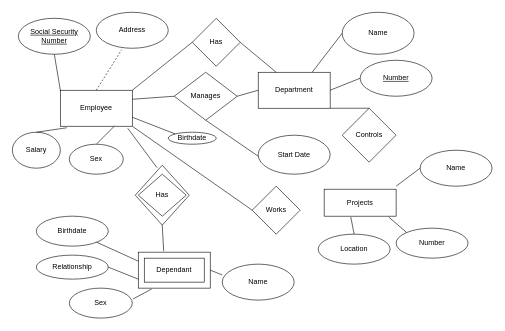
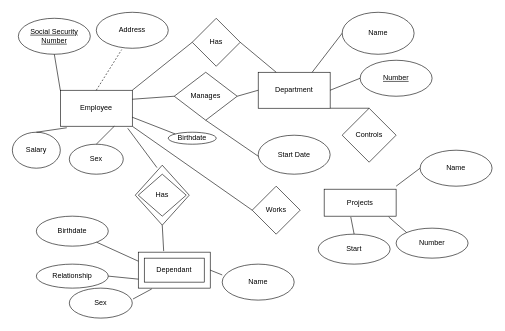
(354, 249) -> (354, 249)
(72, 267) -> (72, 276)
